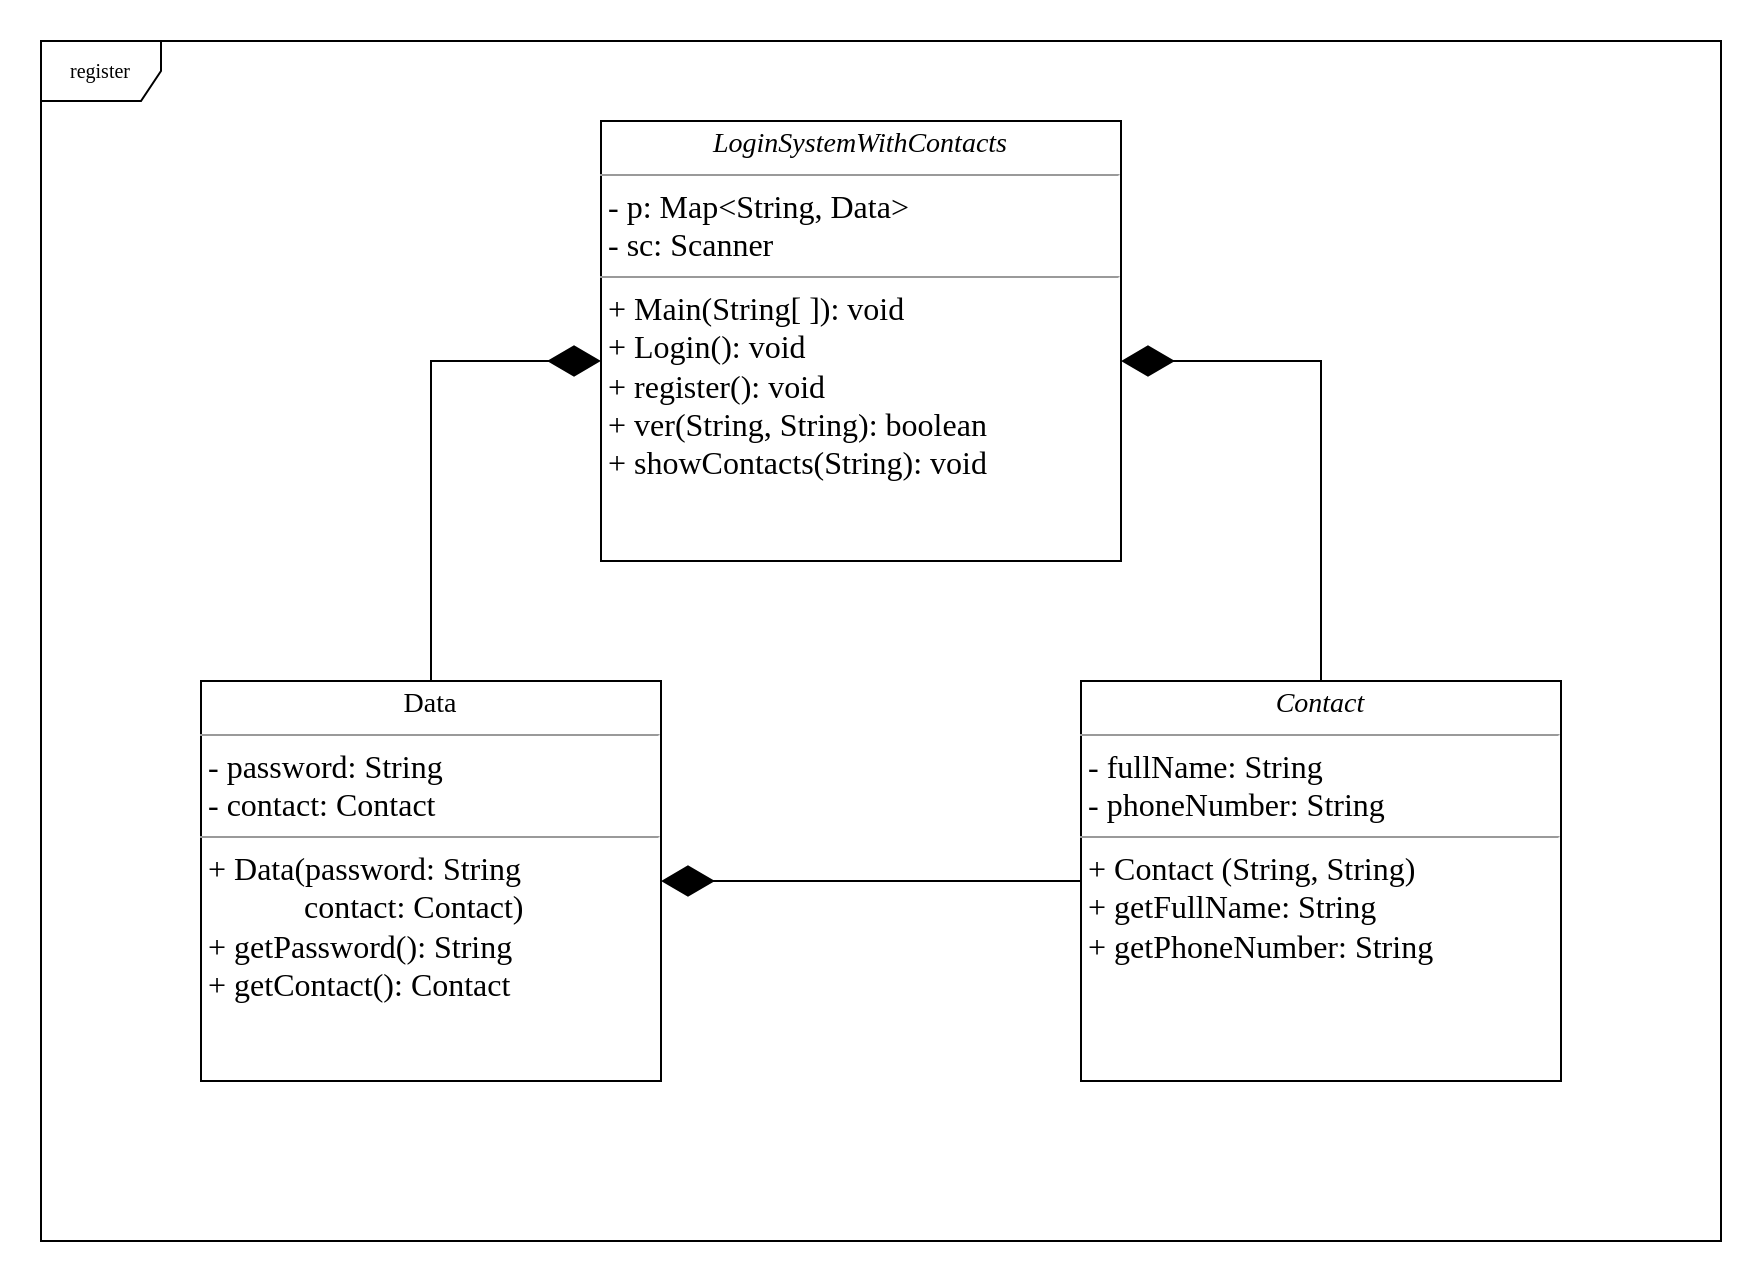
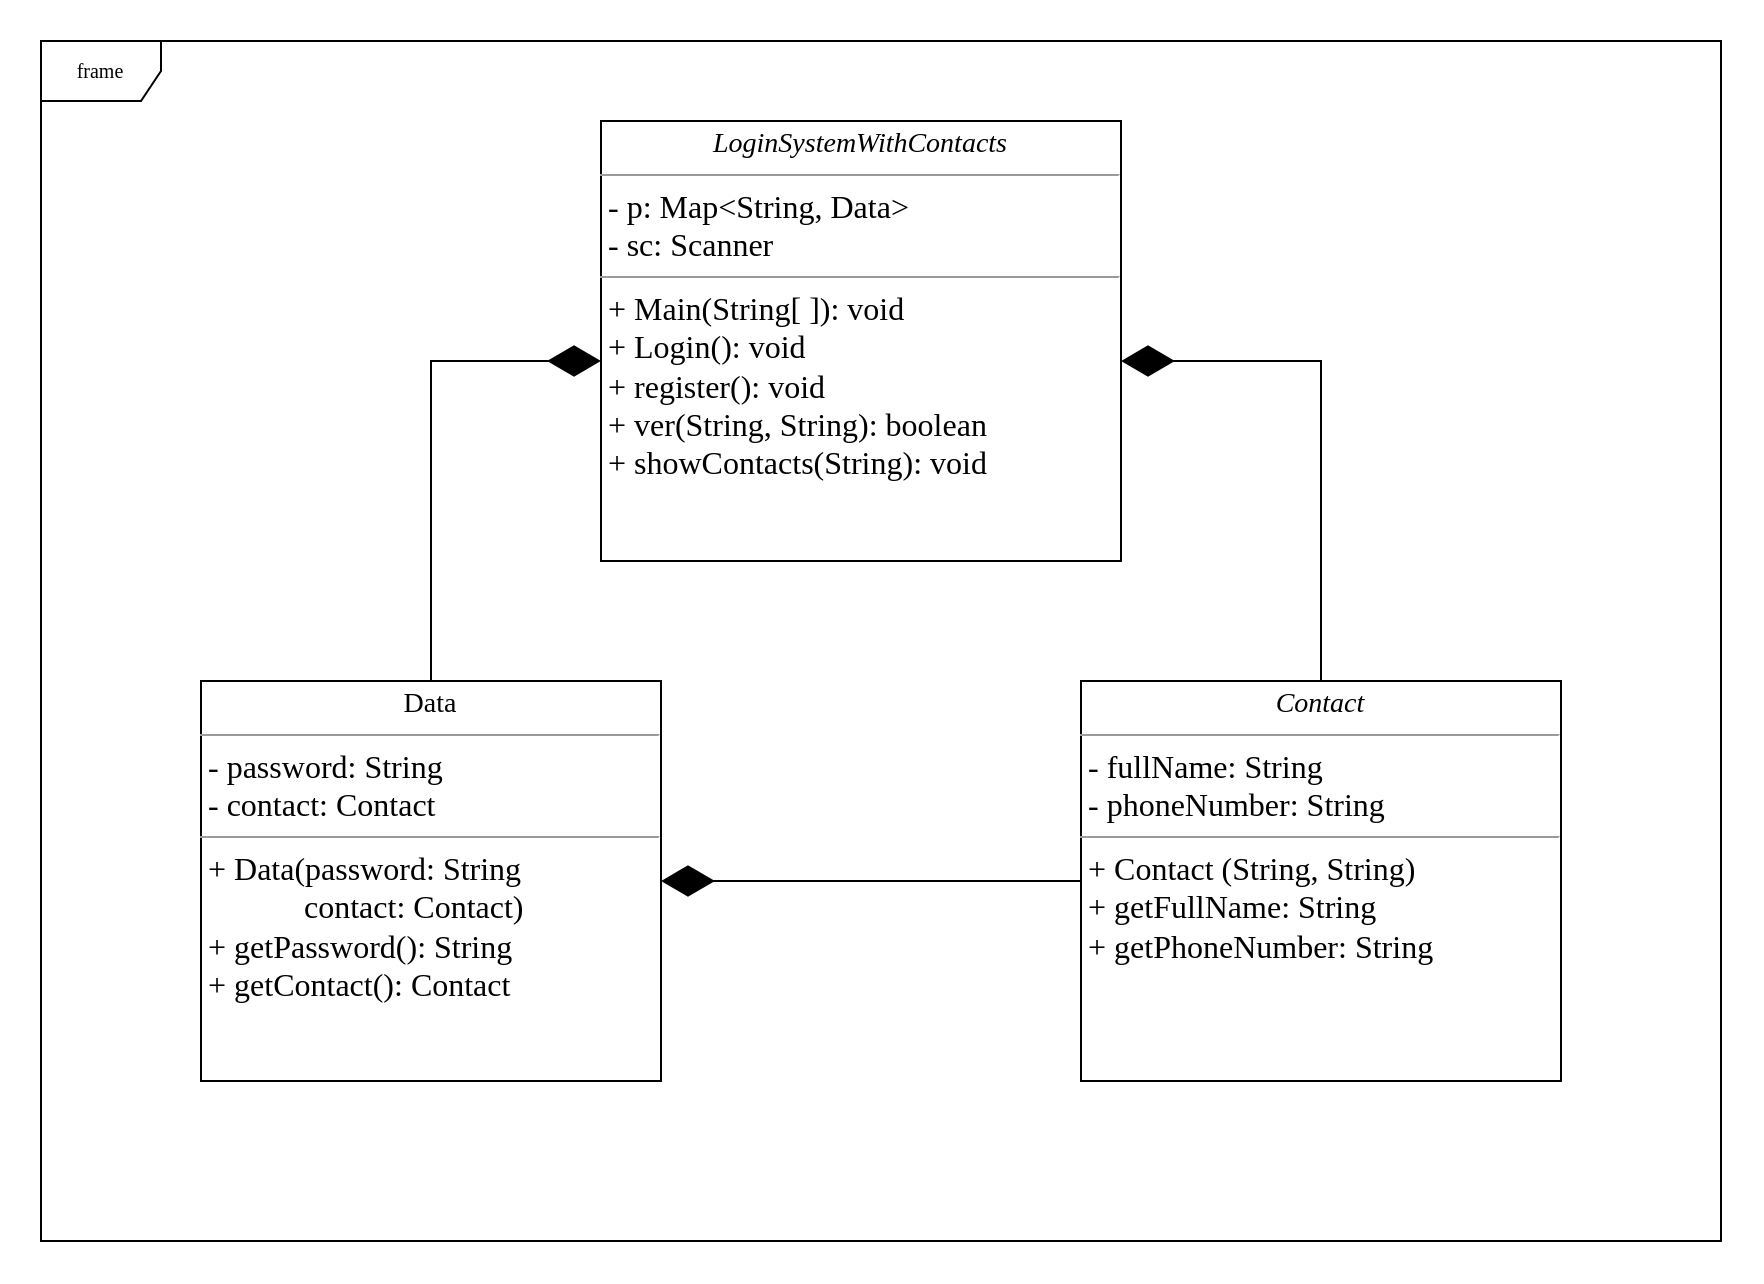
(101, 71) -> (101, 71)
